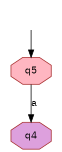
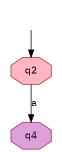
(31, 71) -> (31, 71)
